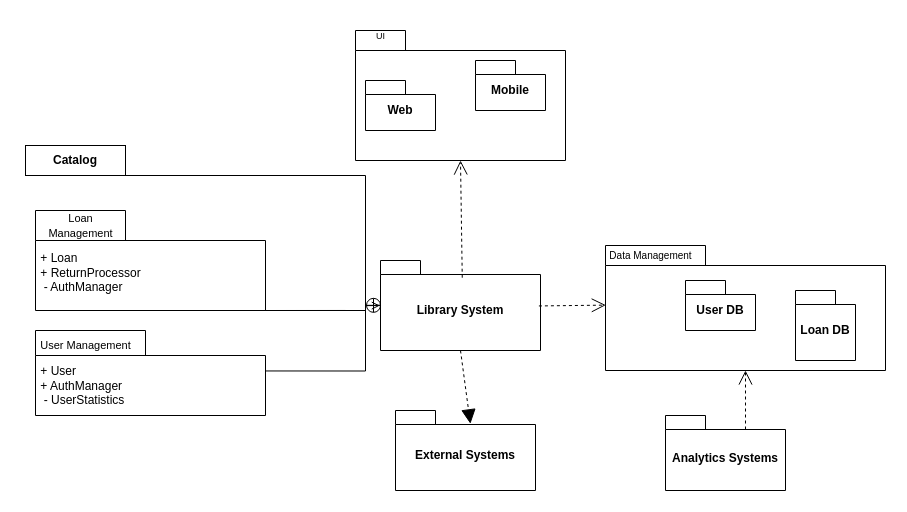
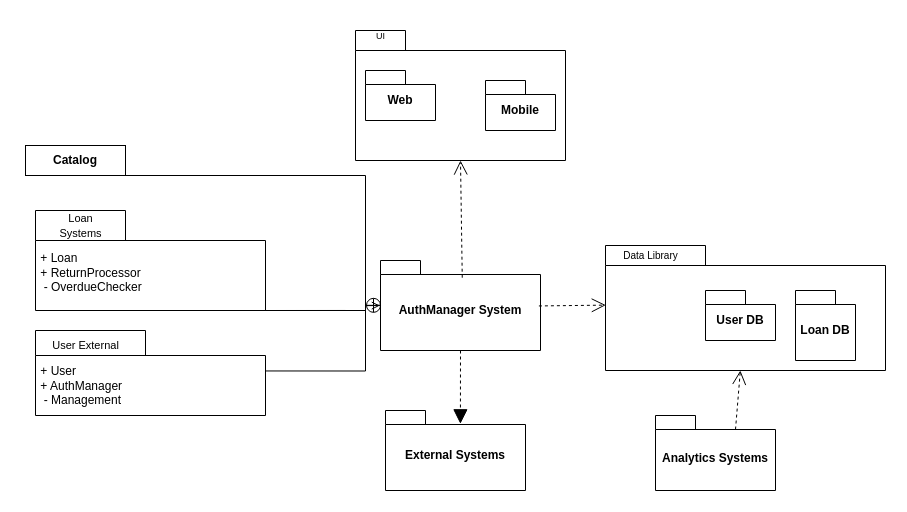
(511, 86) -> (521, 106)
(401, 106) -> (401, 96)
(81, 226) -> (81, 226)
(651, 256) -> (651, 256)
(93, 266) -> (93, 266)
(721, 306) -> (741, 316)
(461, 311) -> (461, 311)
(86, 346) -> (86, 346)
(87, 379) -> (80, 379)
(466, 451) -> (456, 451)
(726, 453) -> (716, 453)
